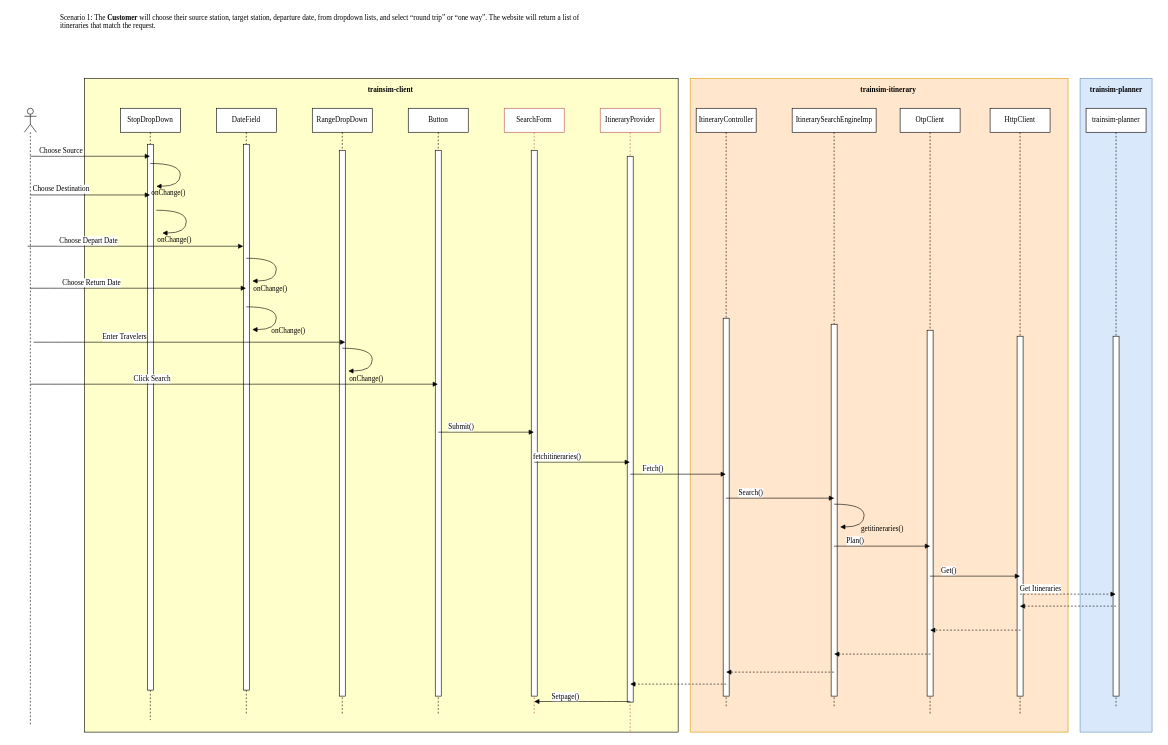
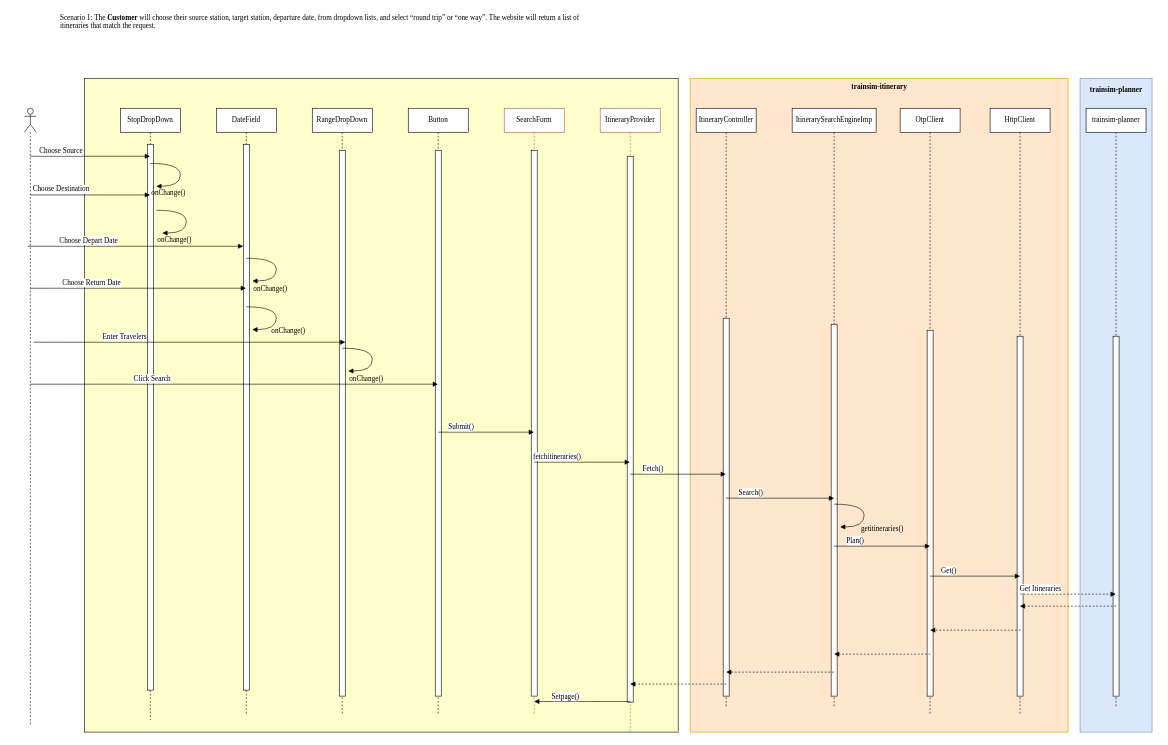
(390, 90) -> none
(888, 90) -> (879, 87)
